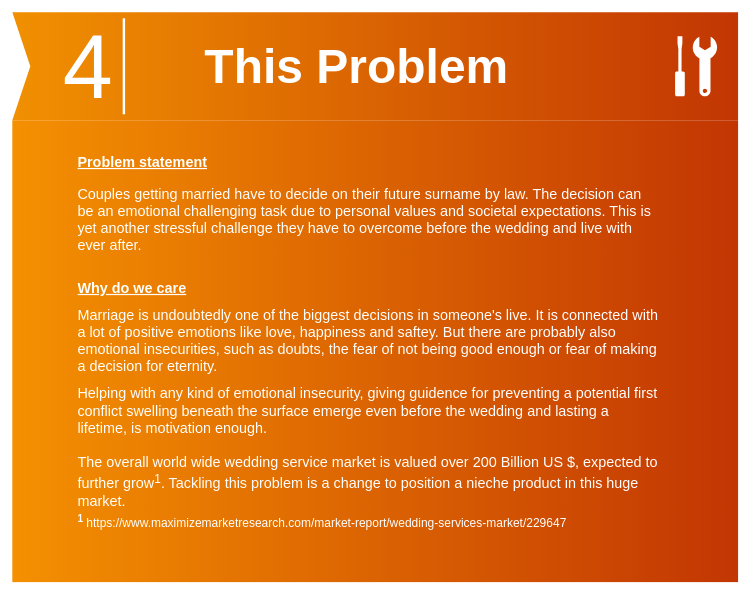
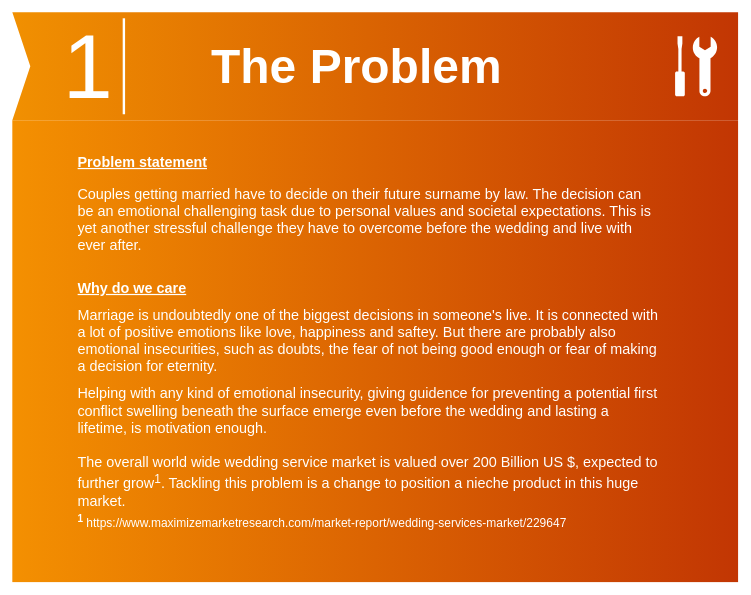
(88, 66) -> (88, 66)
(357, 66) -> (357, 66)
